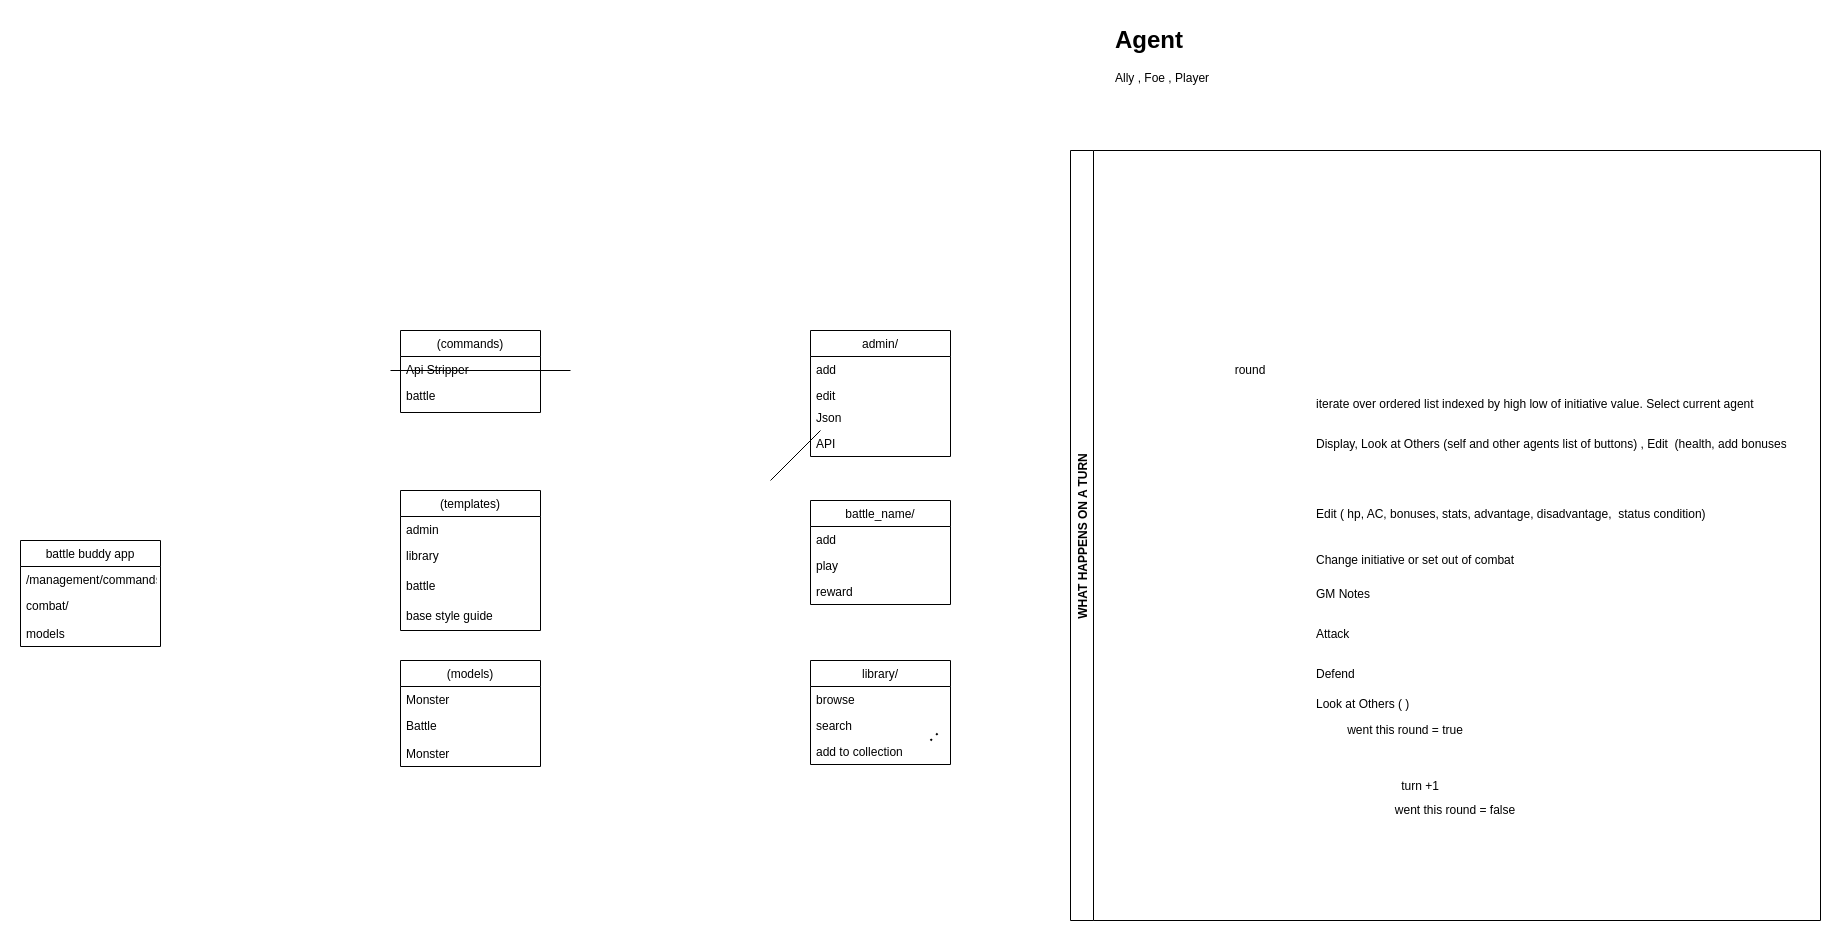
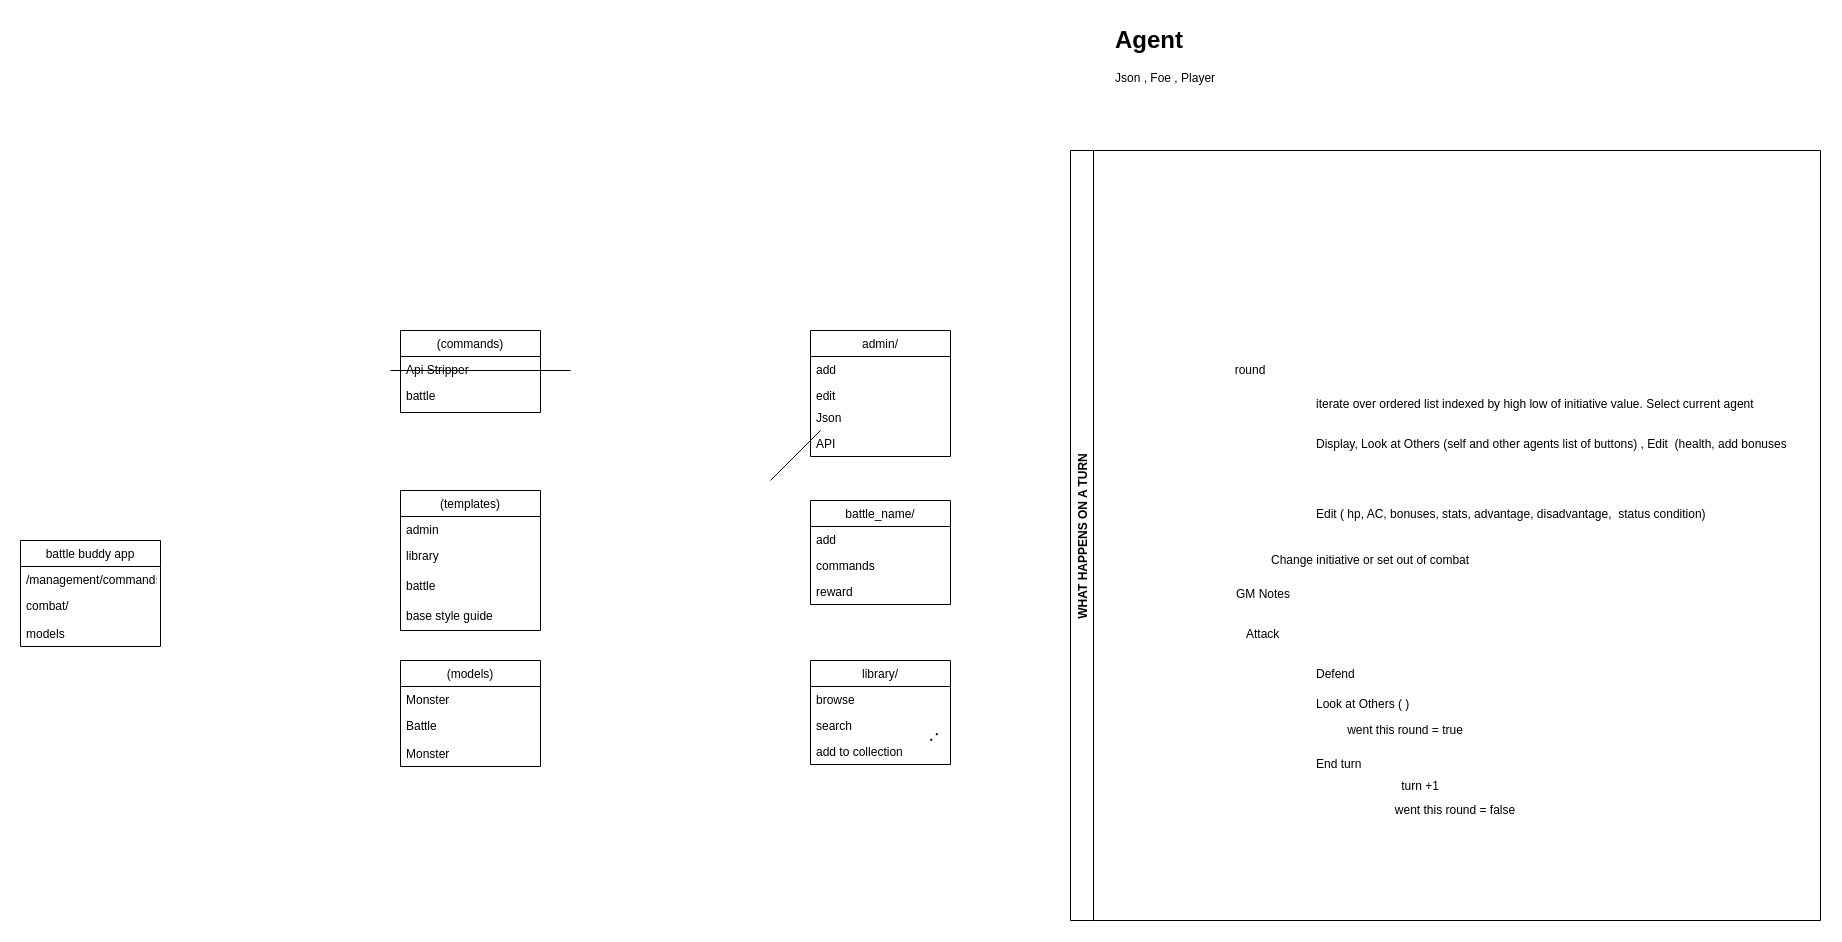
(1168, 25) -> (1172, 25)
(1551, 559) -> (1506, 559)
(828, 566) -> (843, 566)
(1551, 594) -> (1471, 594)
(1551, 634) -> (1481, 634)
none -> (1551, 764)
